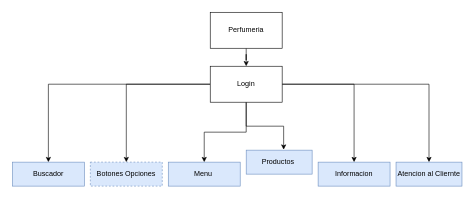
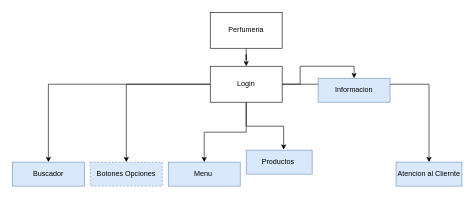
(354, 174) -> (354, 90)
